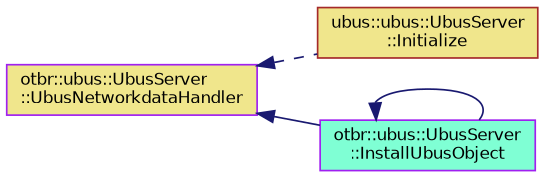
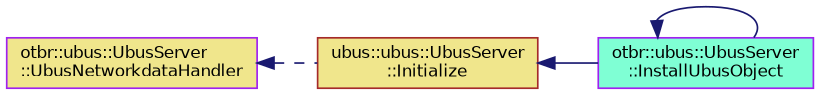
(297, 121) -> (576, 63)
